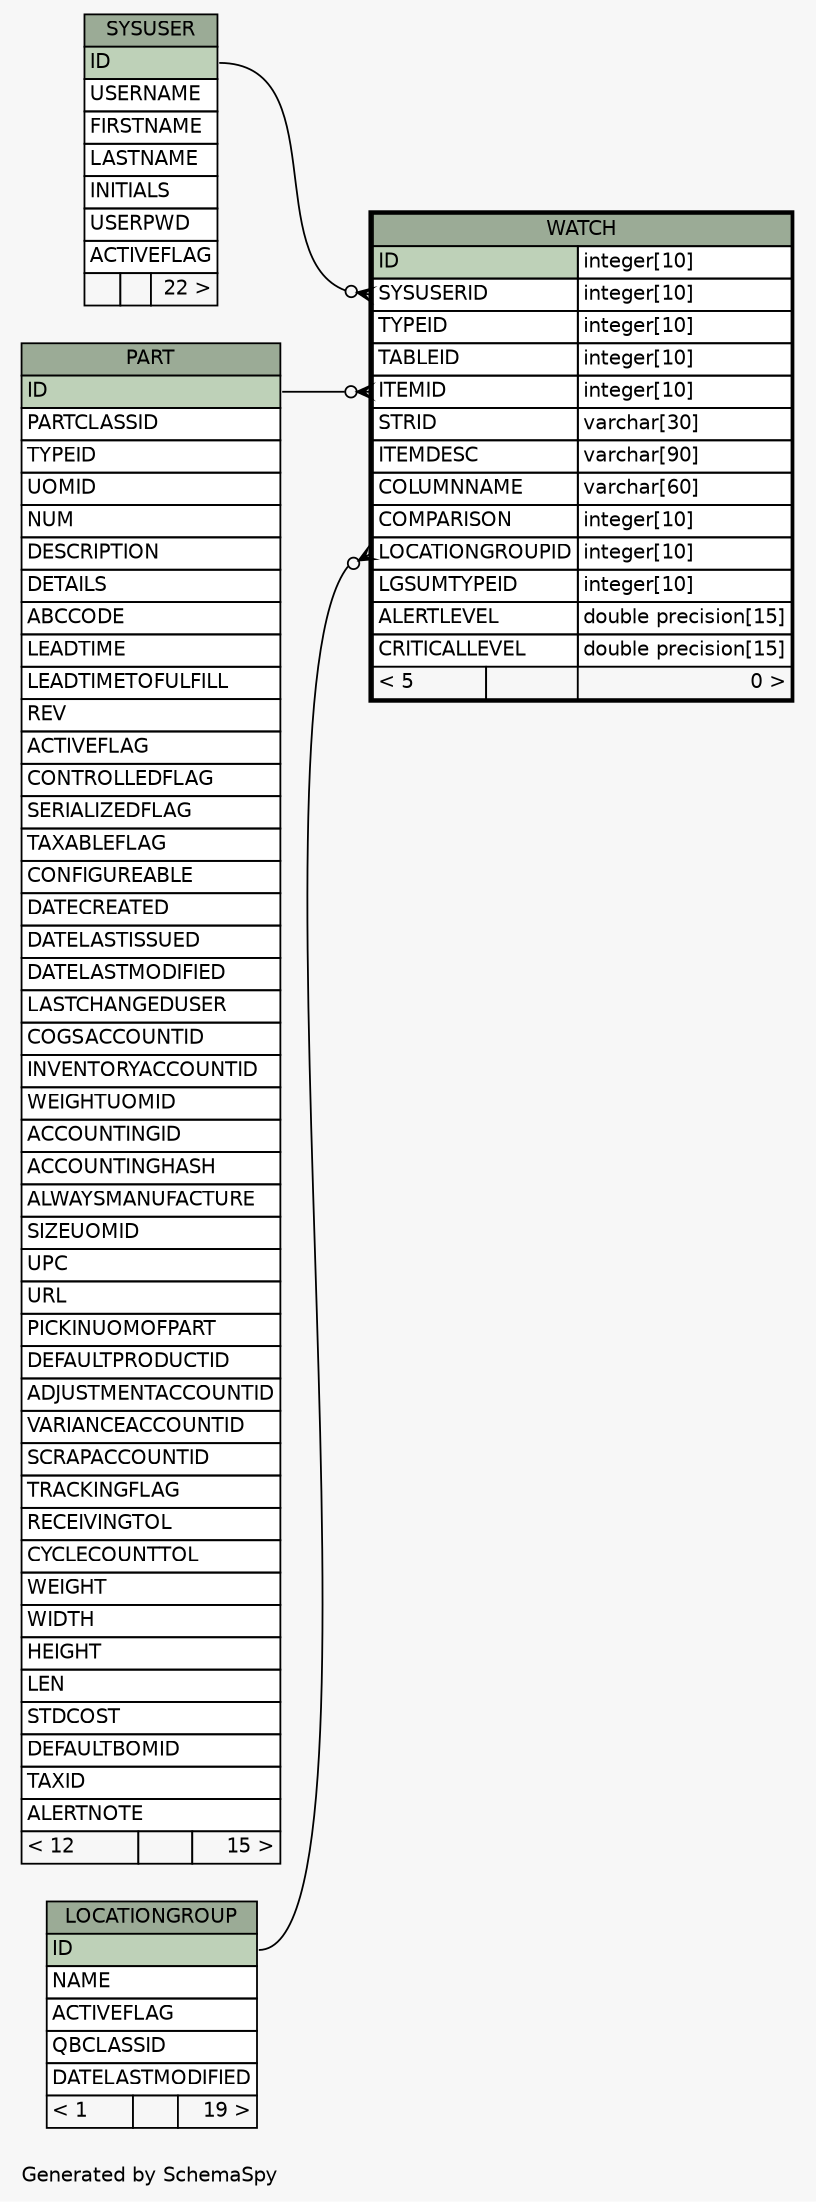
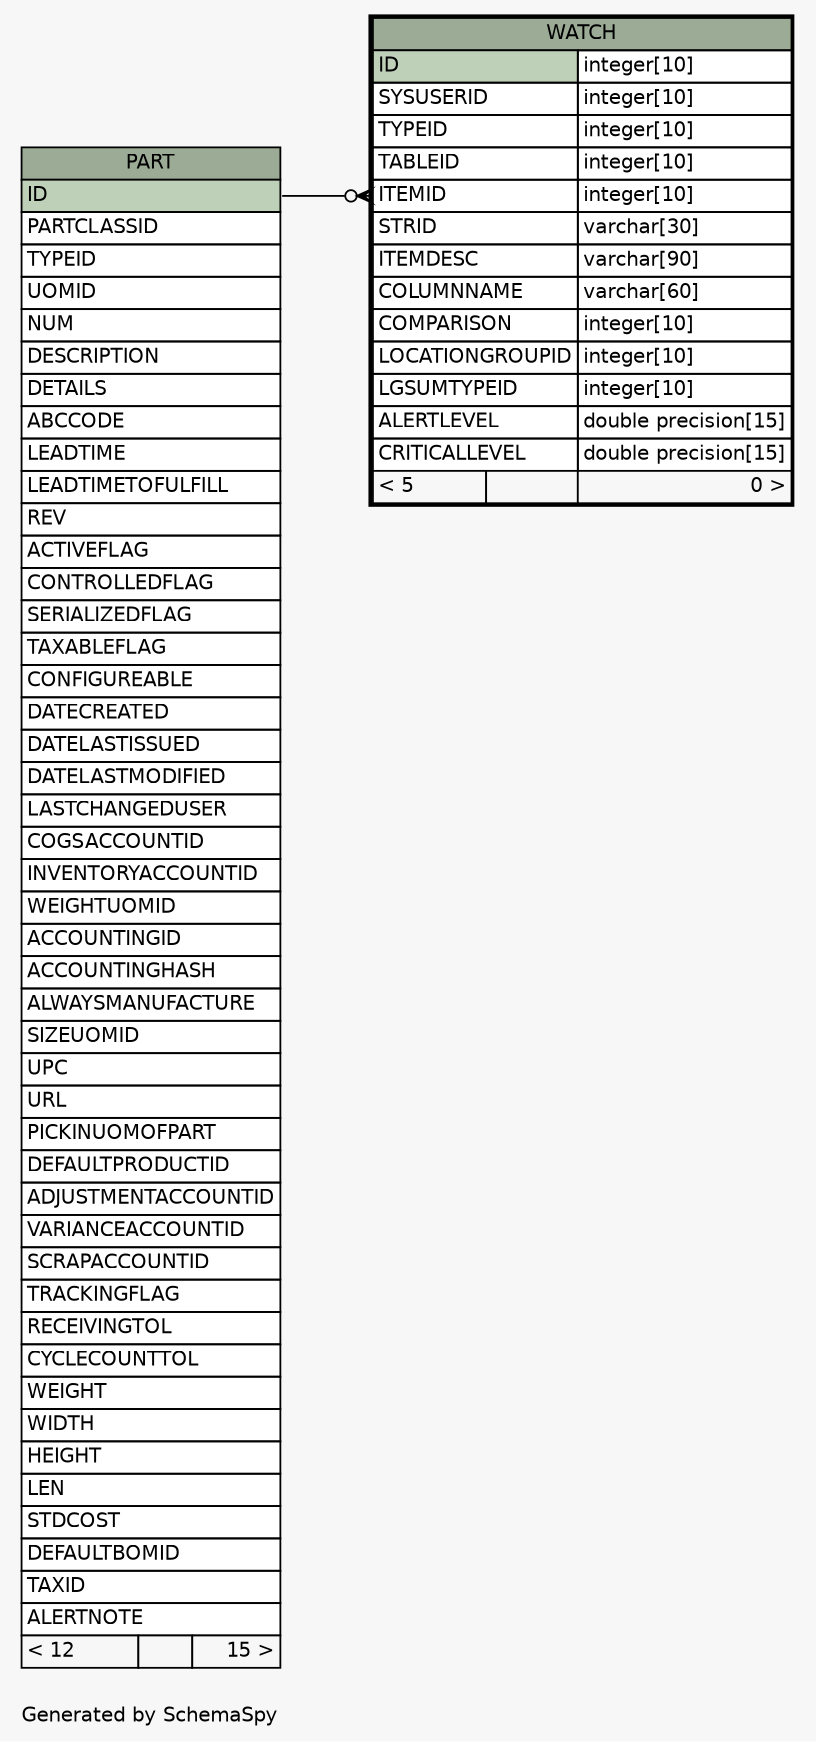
(151, 160) -> none
(151, 2015) -> none
